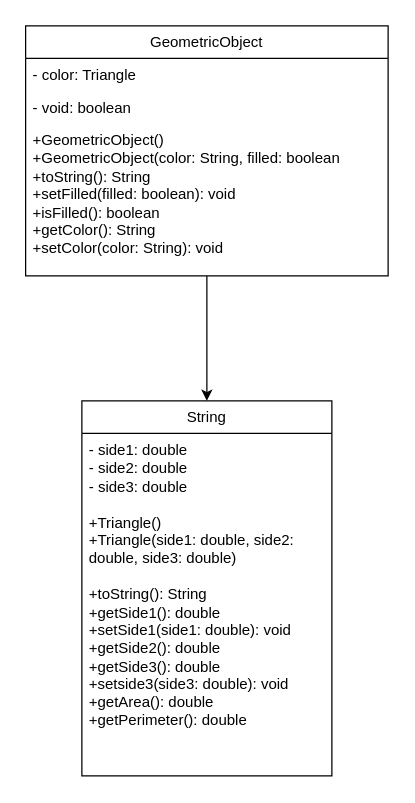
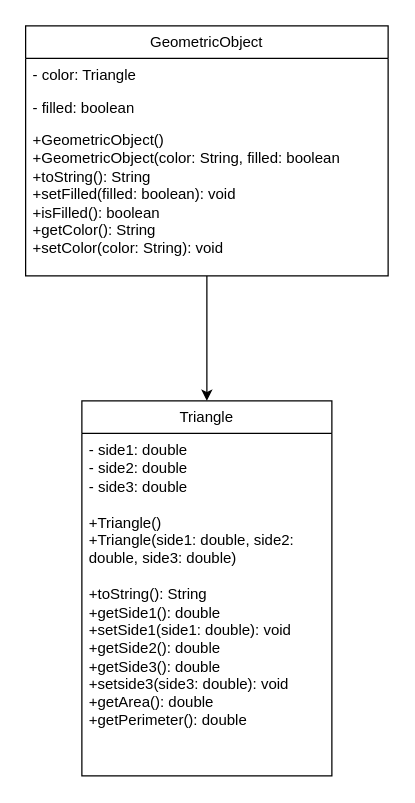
(86, 108) -> (91, 108)
(207, 417) -> (207, 417)
